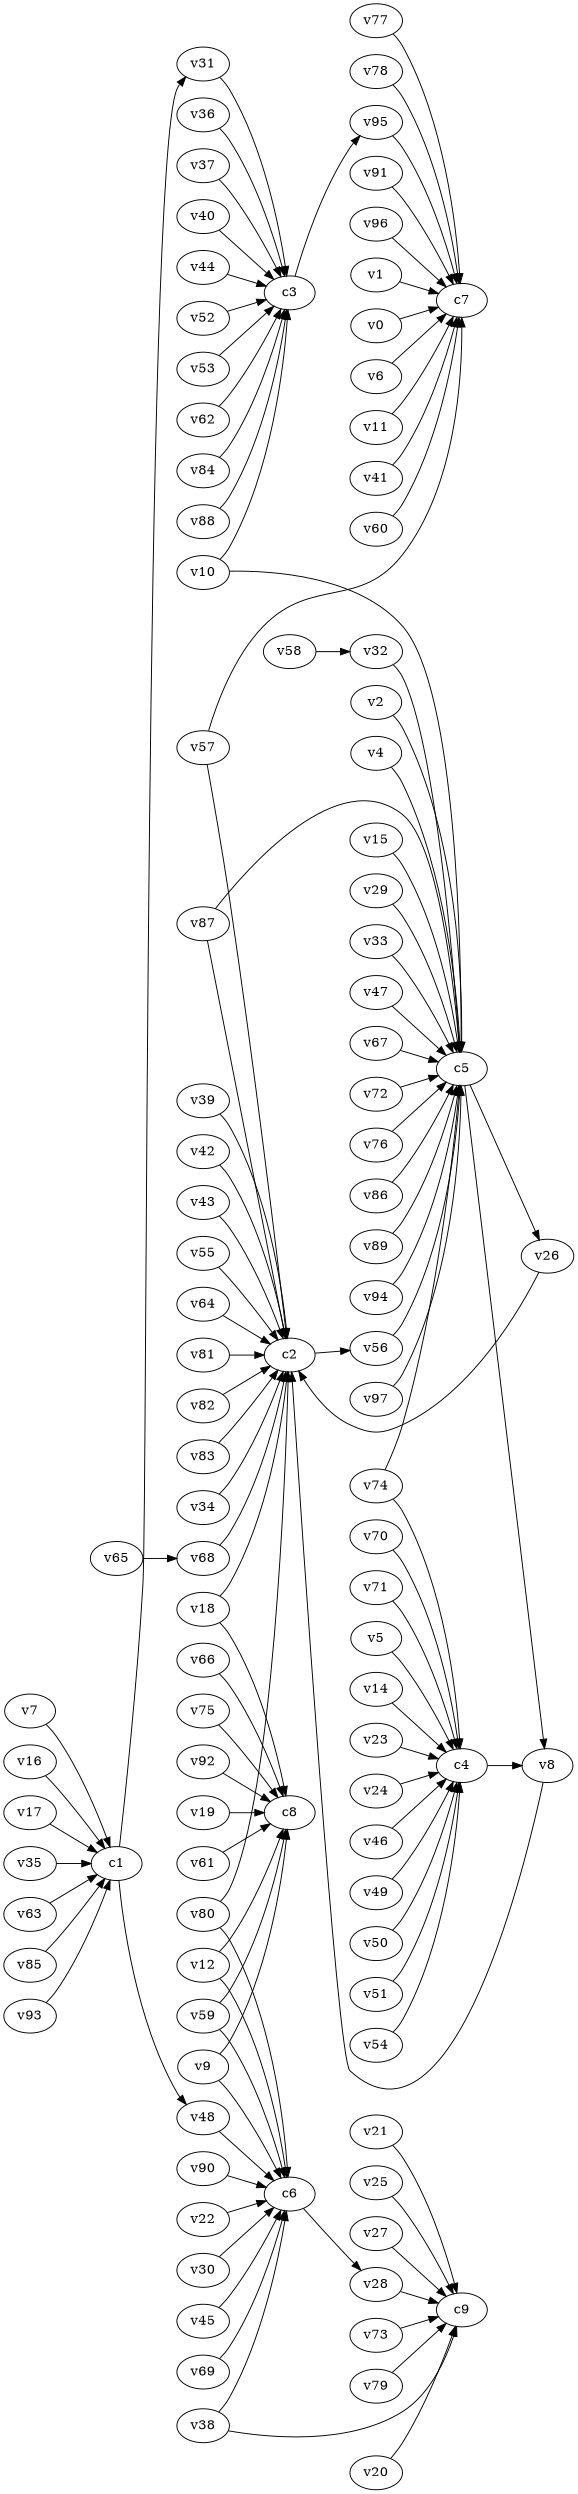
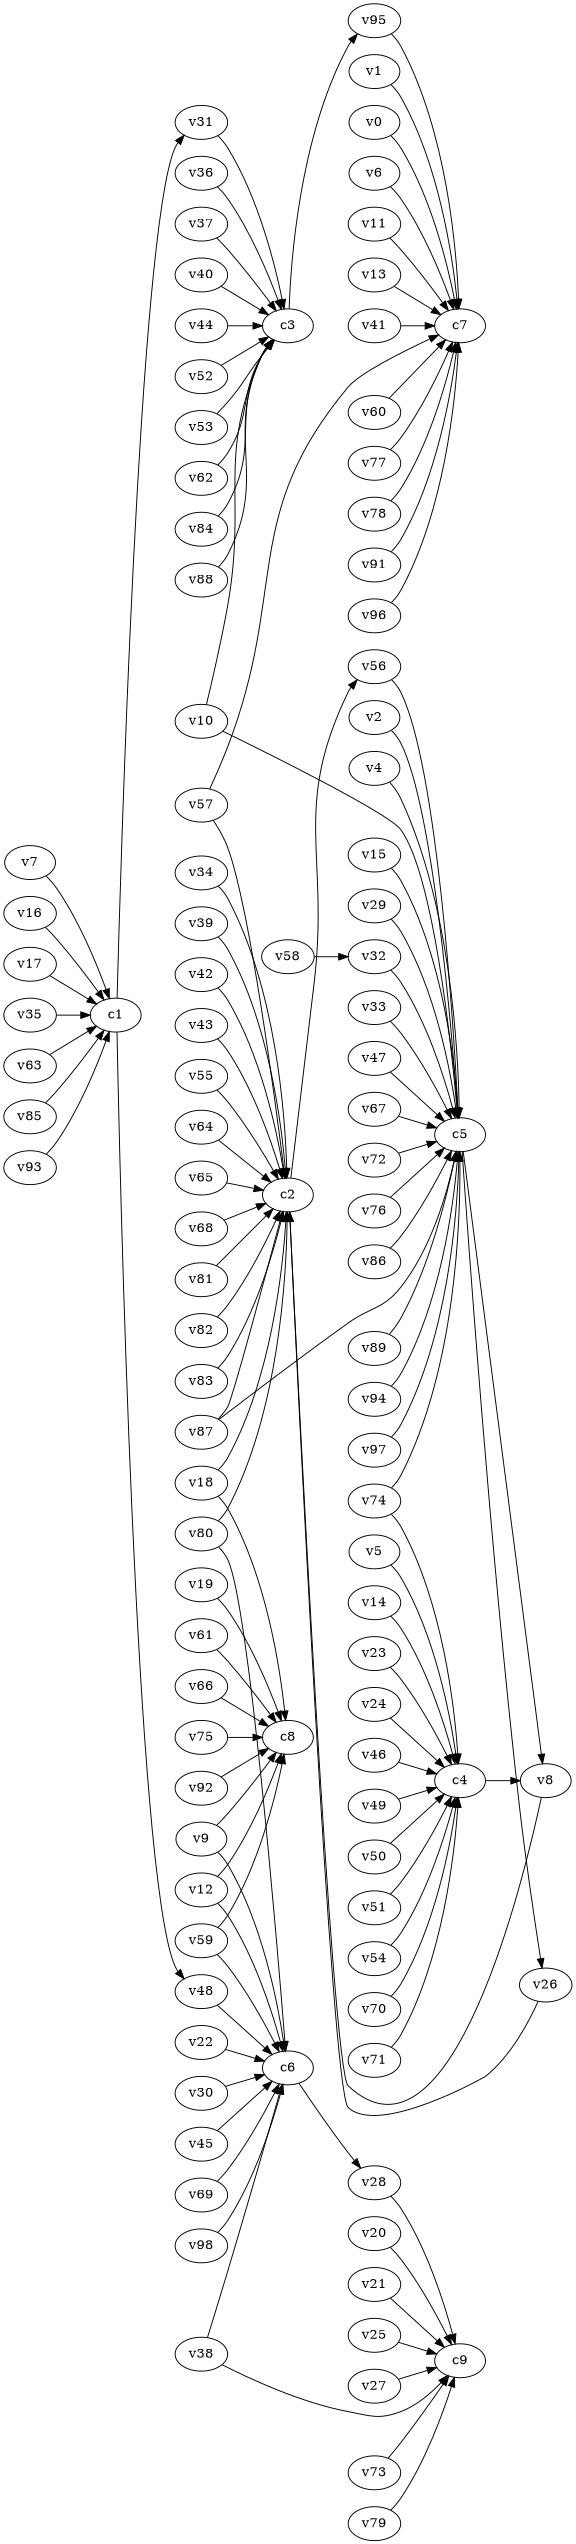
none -> (374, 275)
(155, 1558) -> (240, 1186)
(203, 2169) -> (201, 2246)
